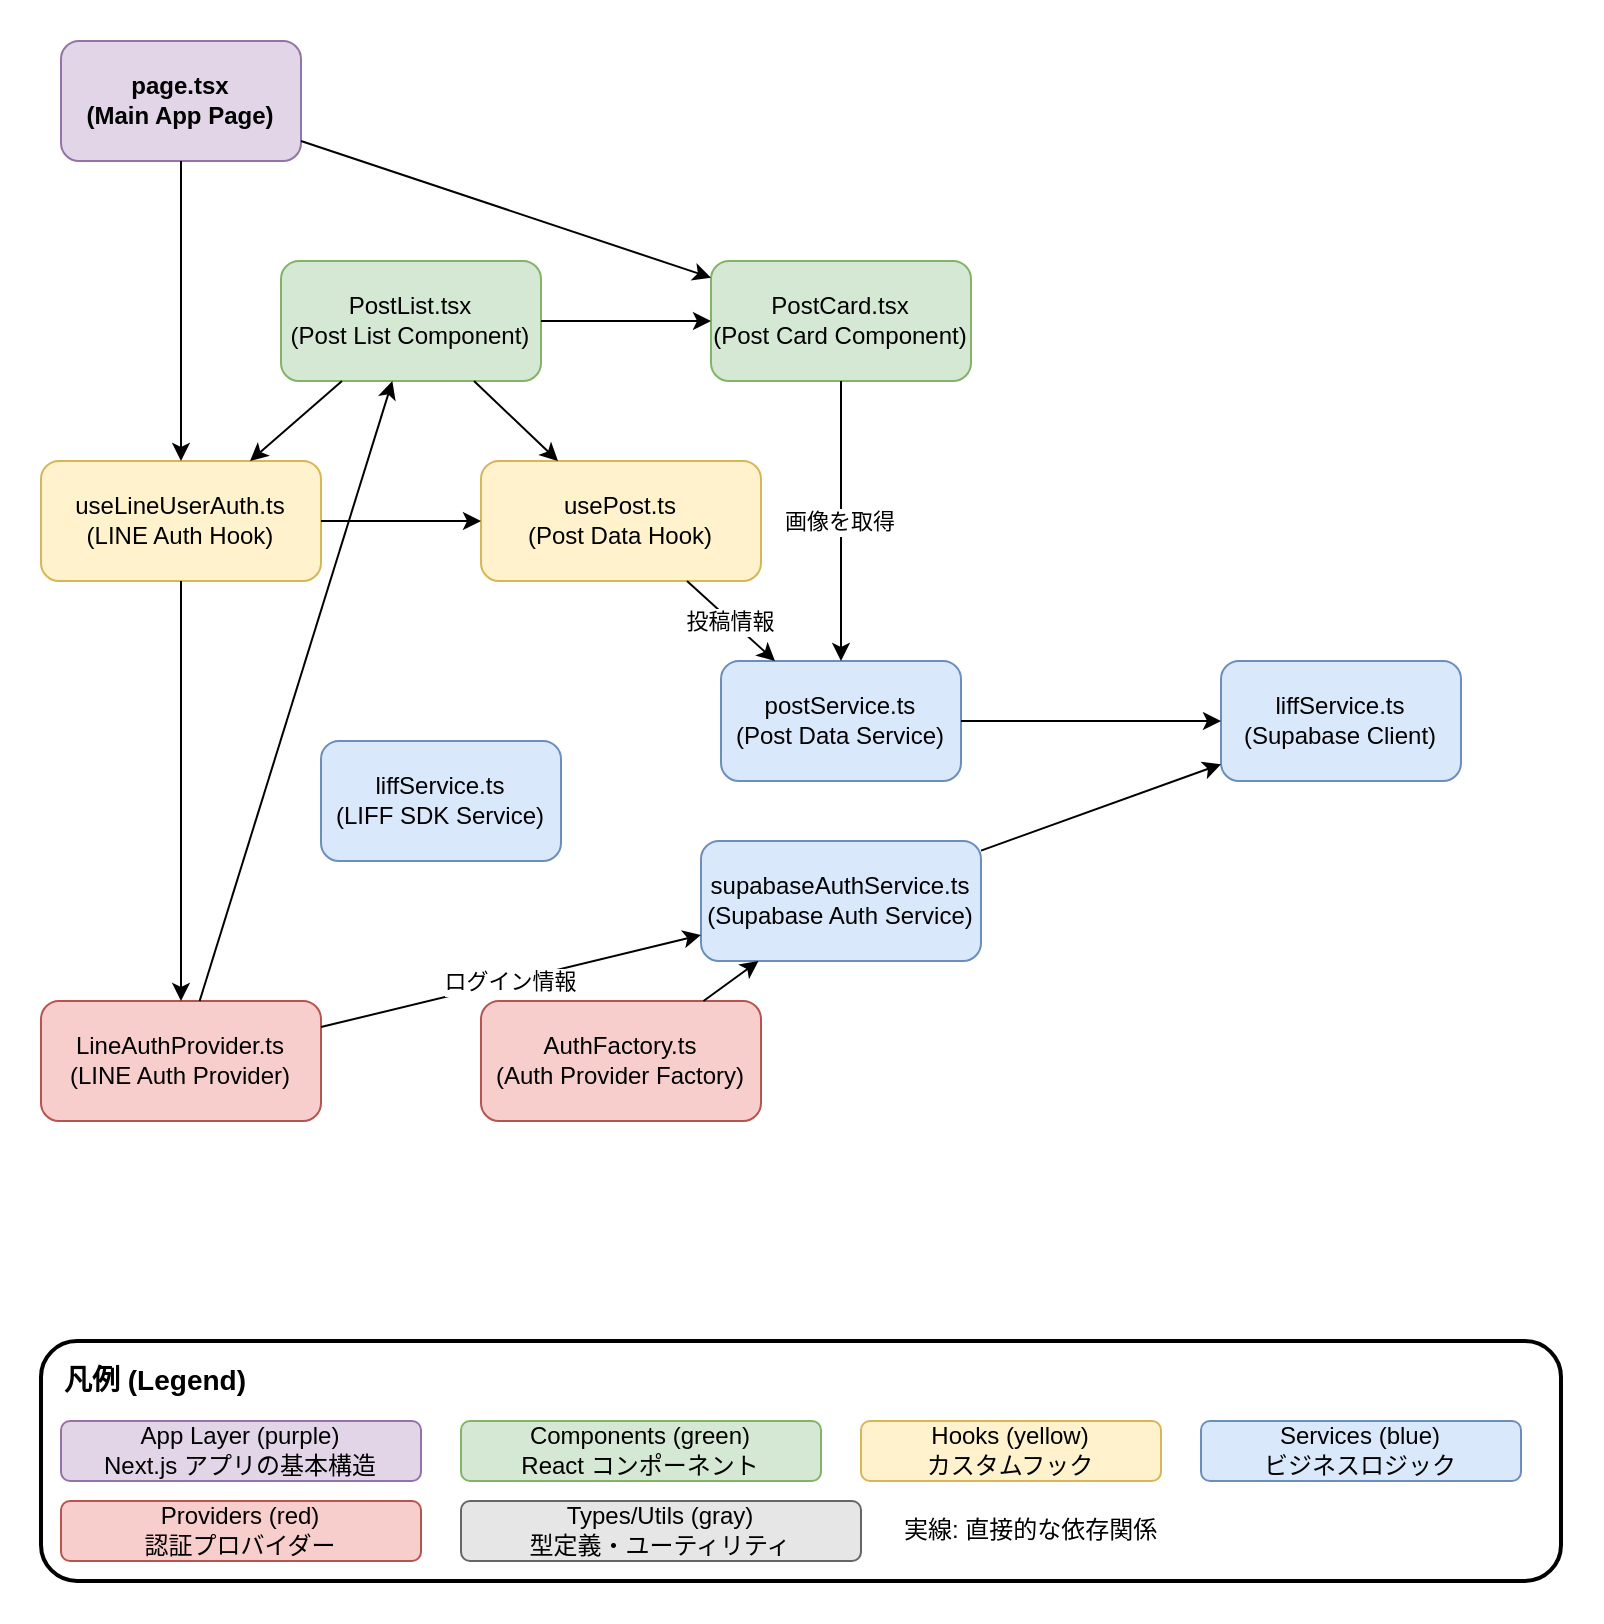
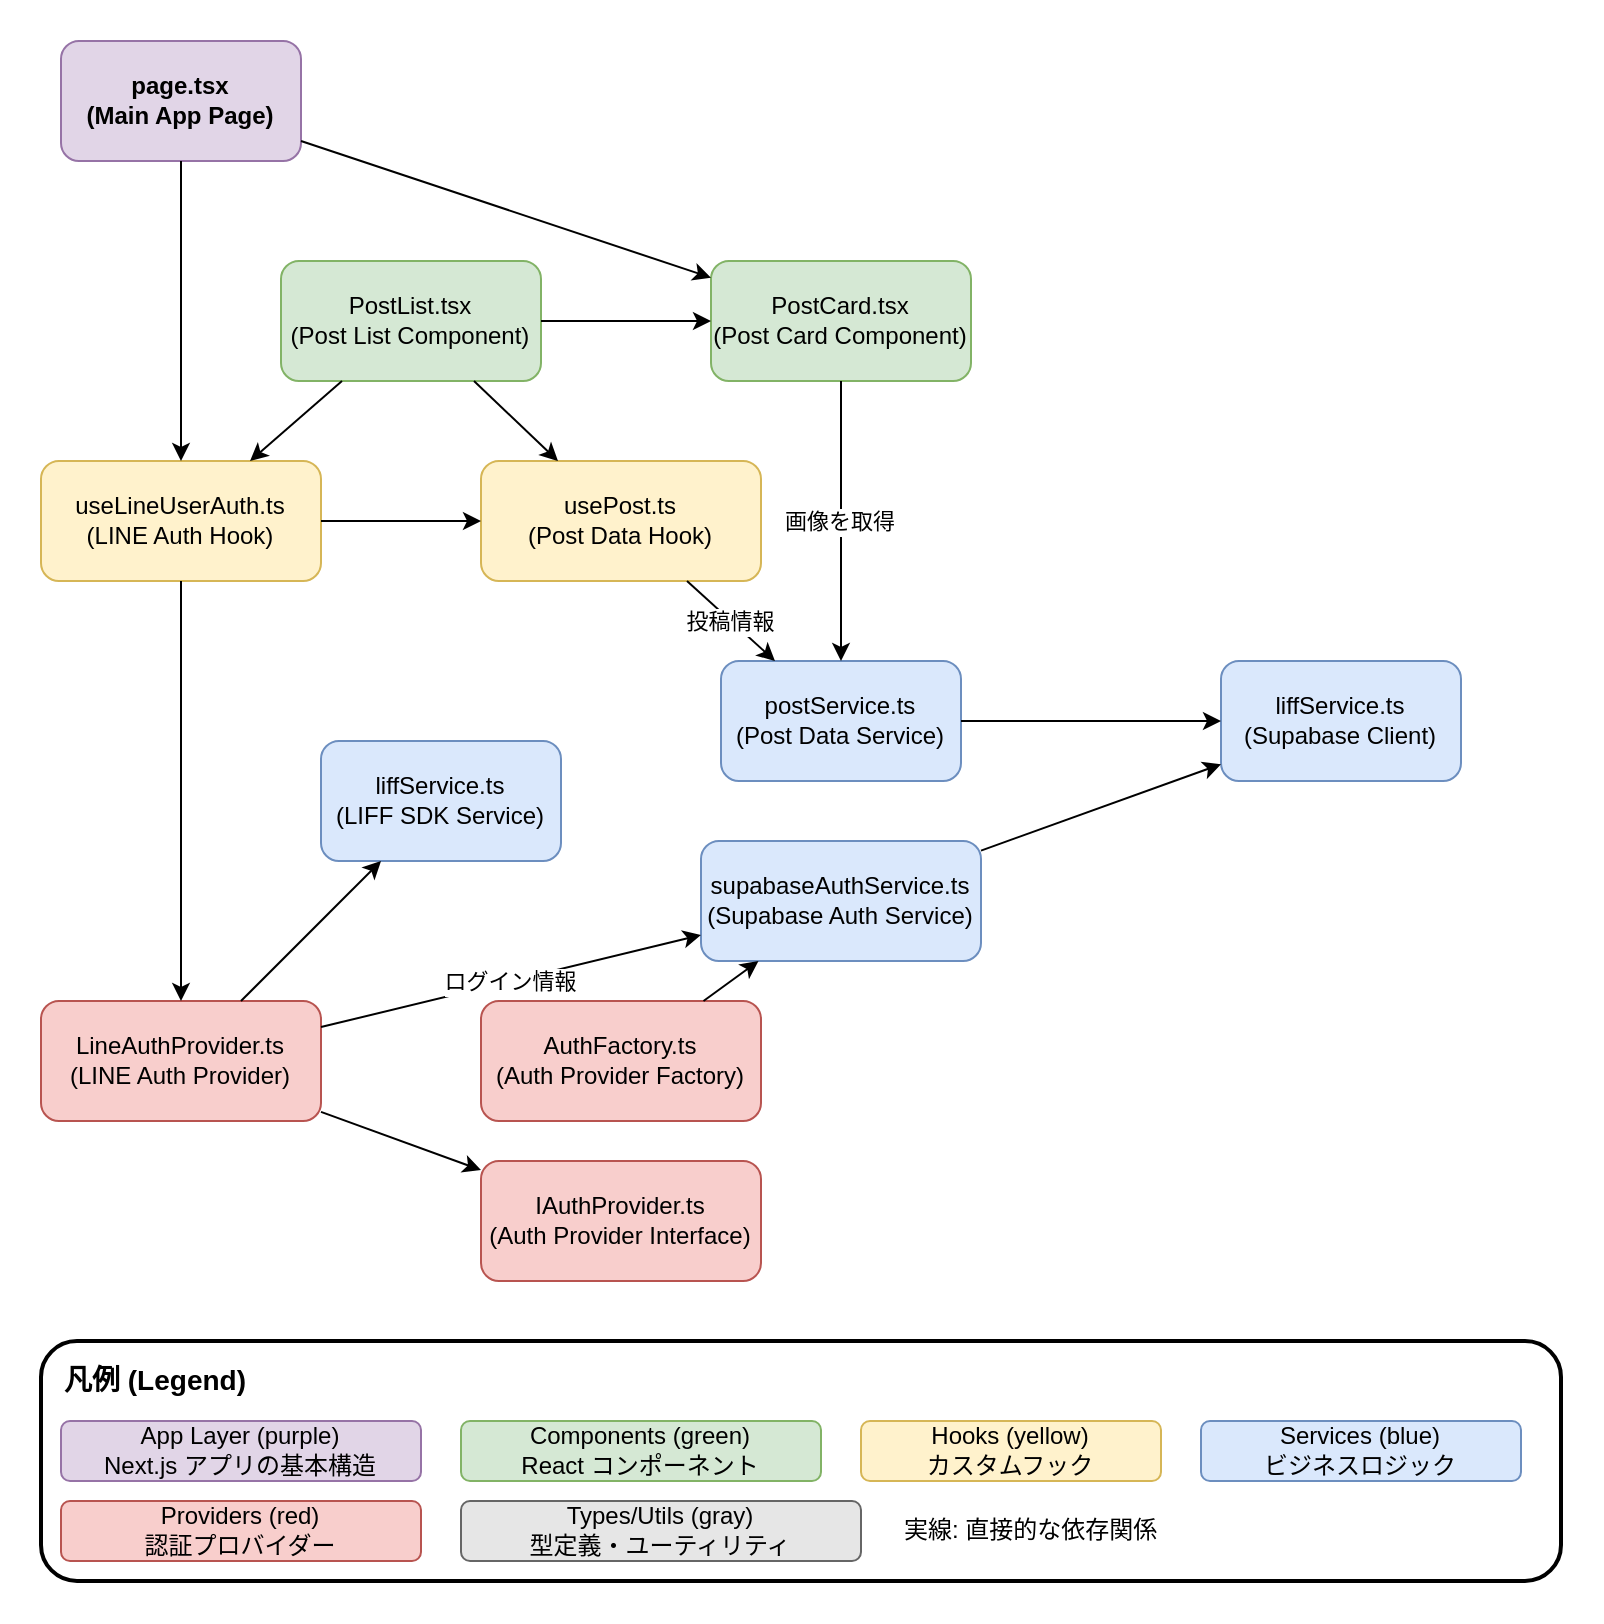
(294, 697) -> (306, 936)
none -> (395, 1139)
none -> (621, 1221)
